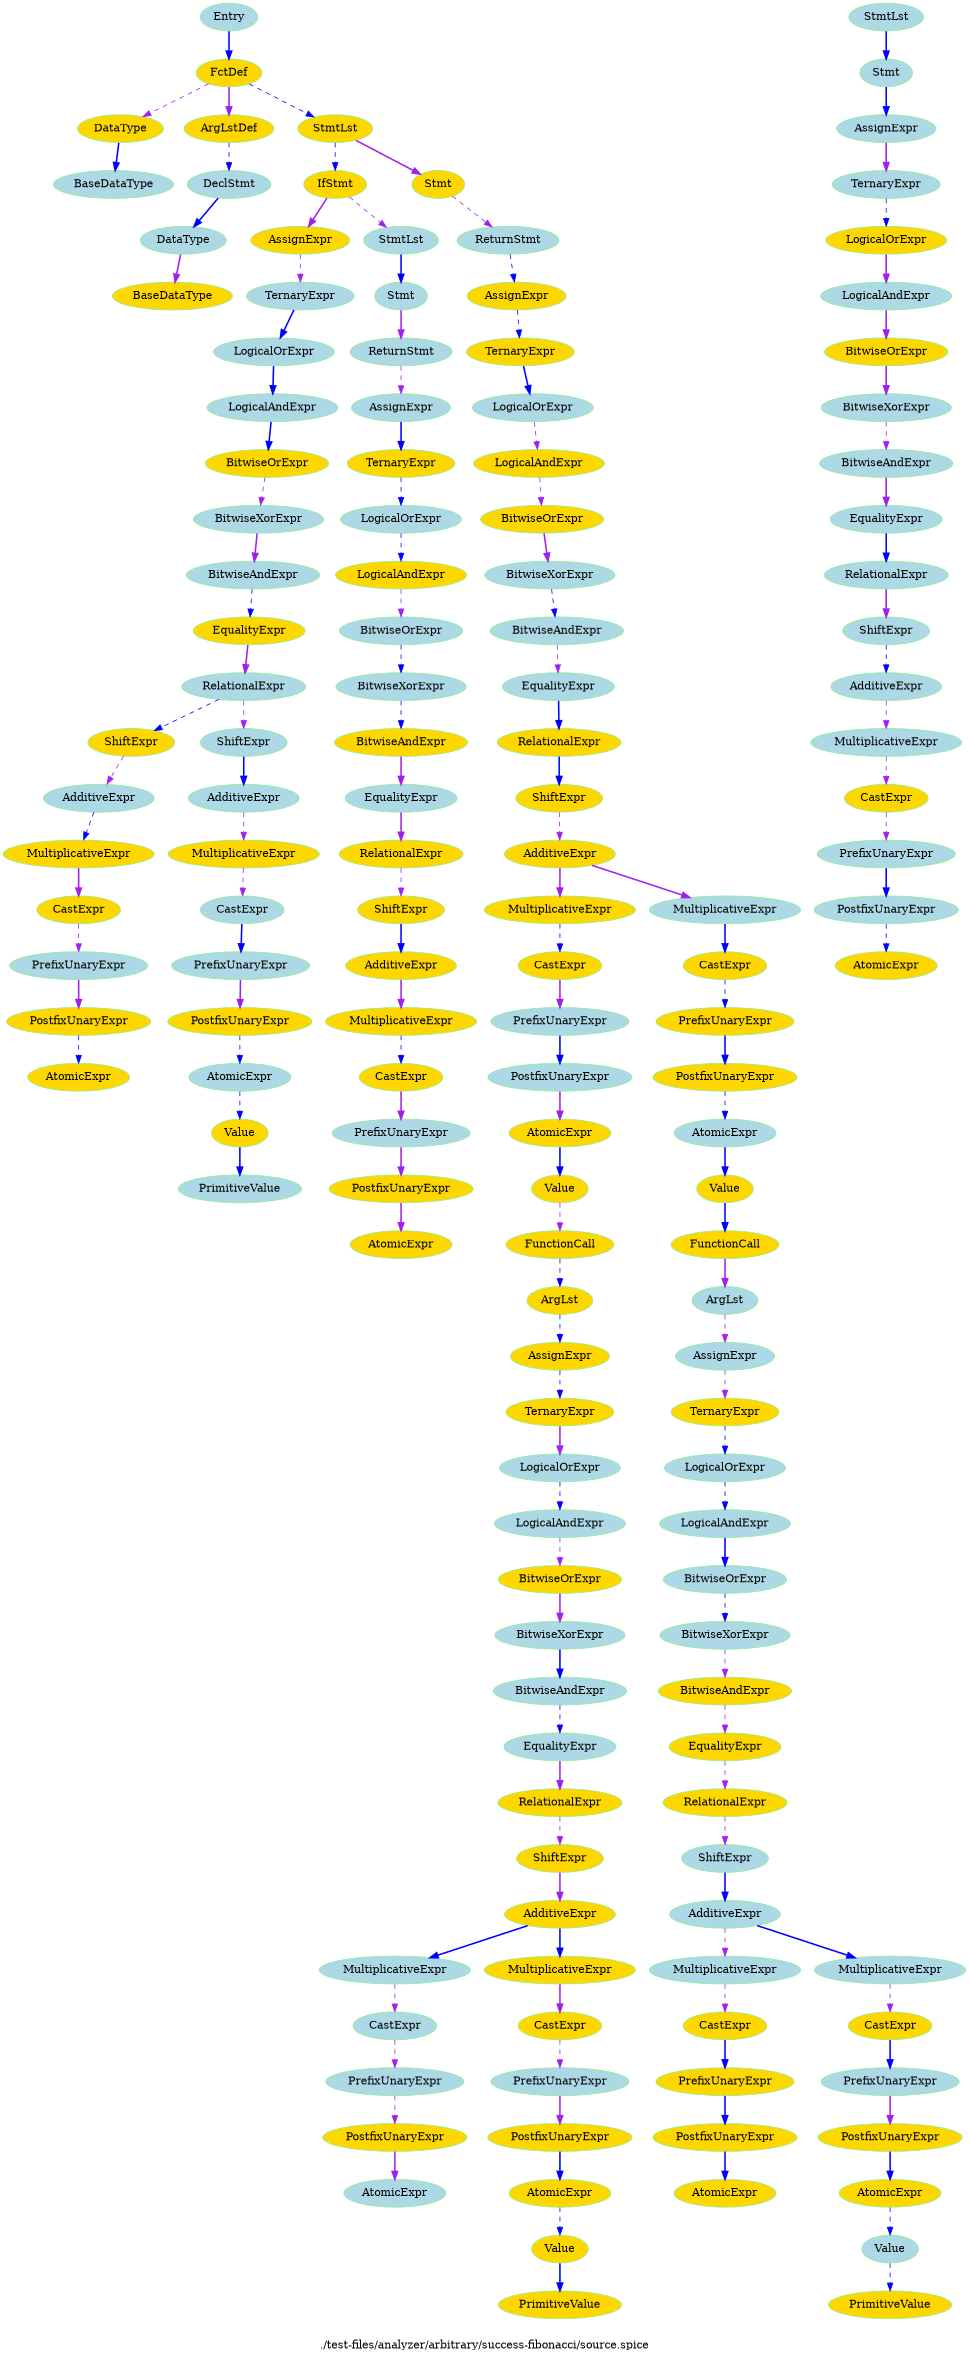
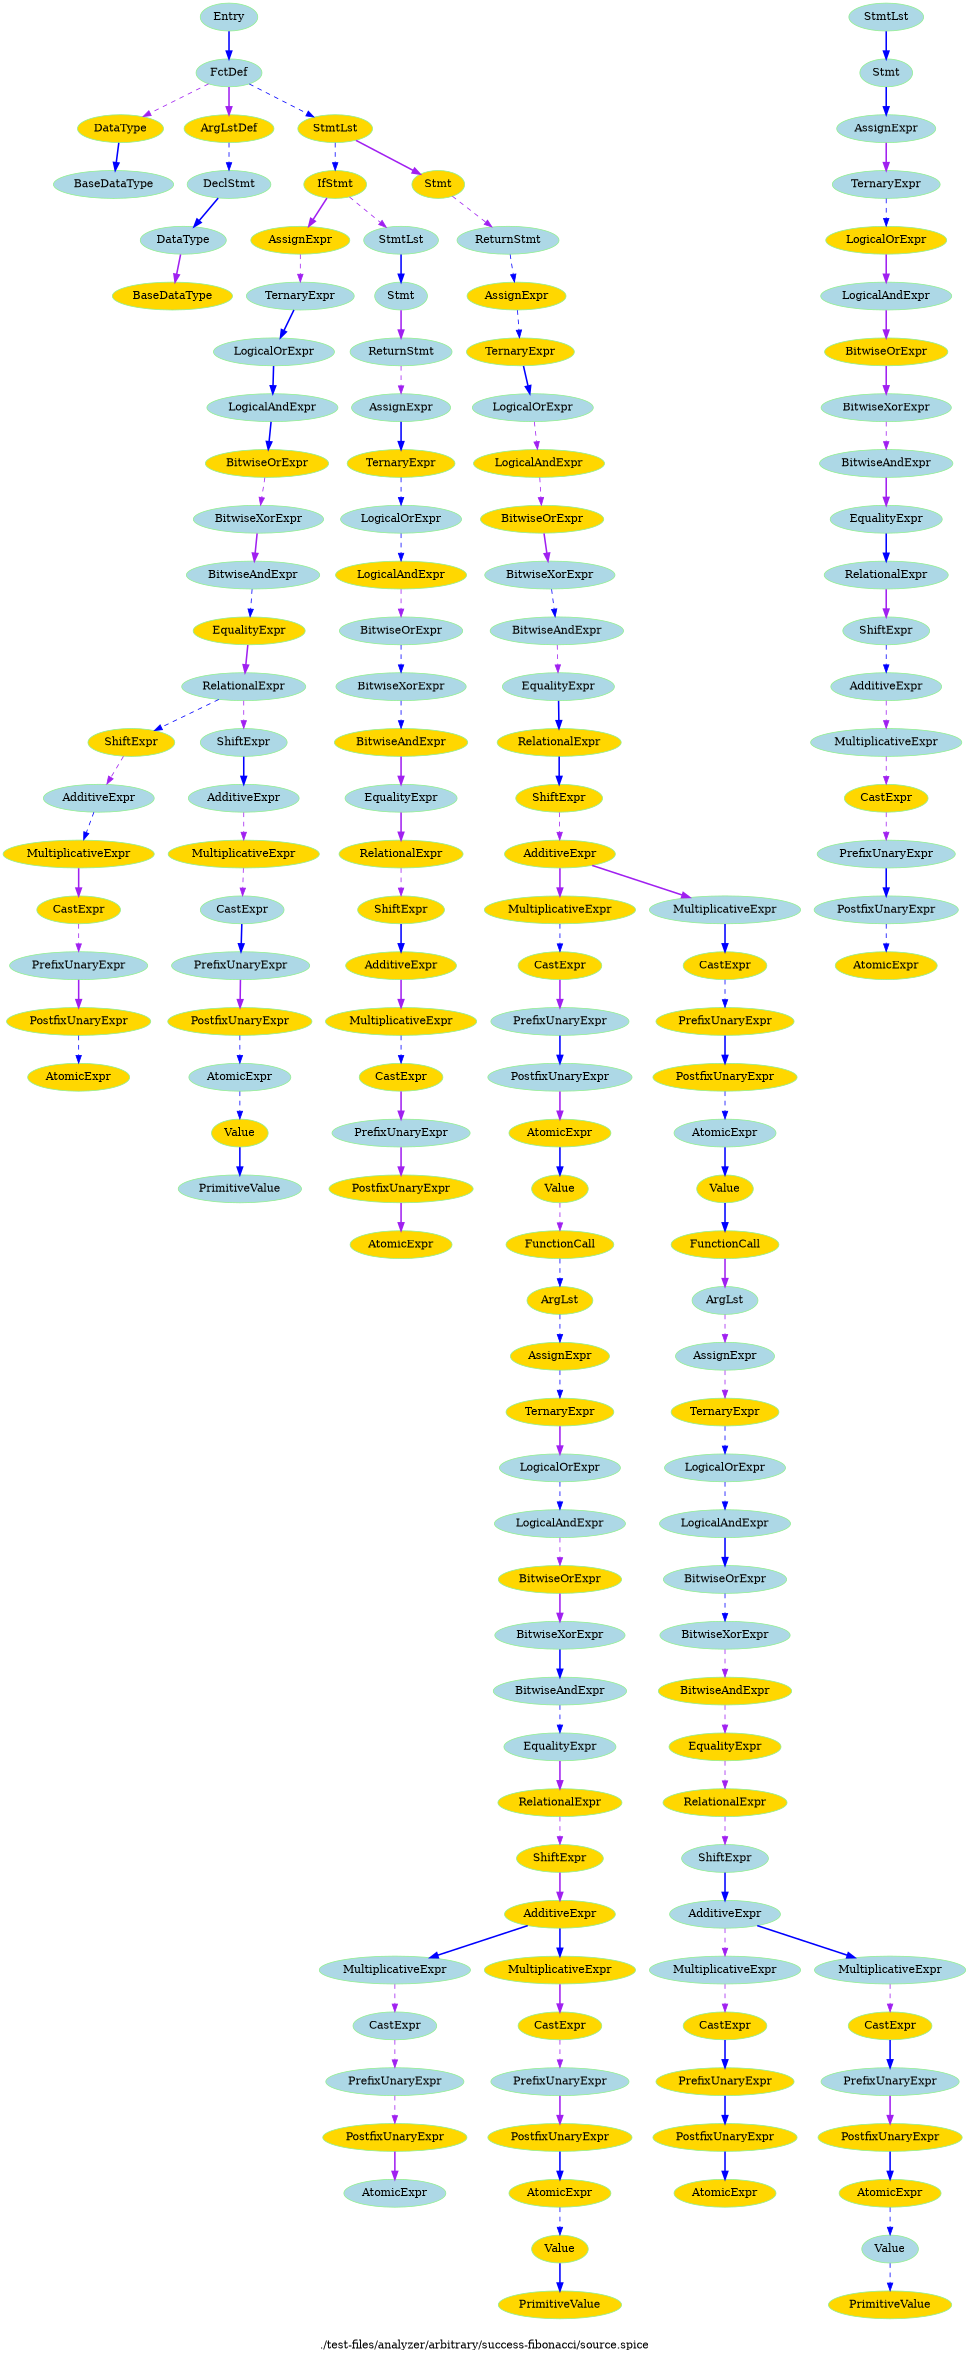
(229, 73) -> (229, 73)
